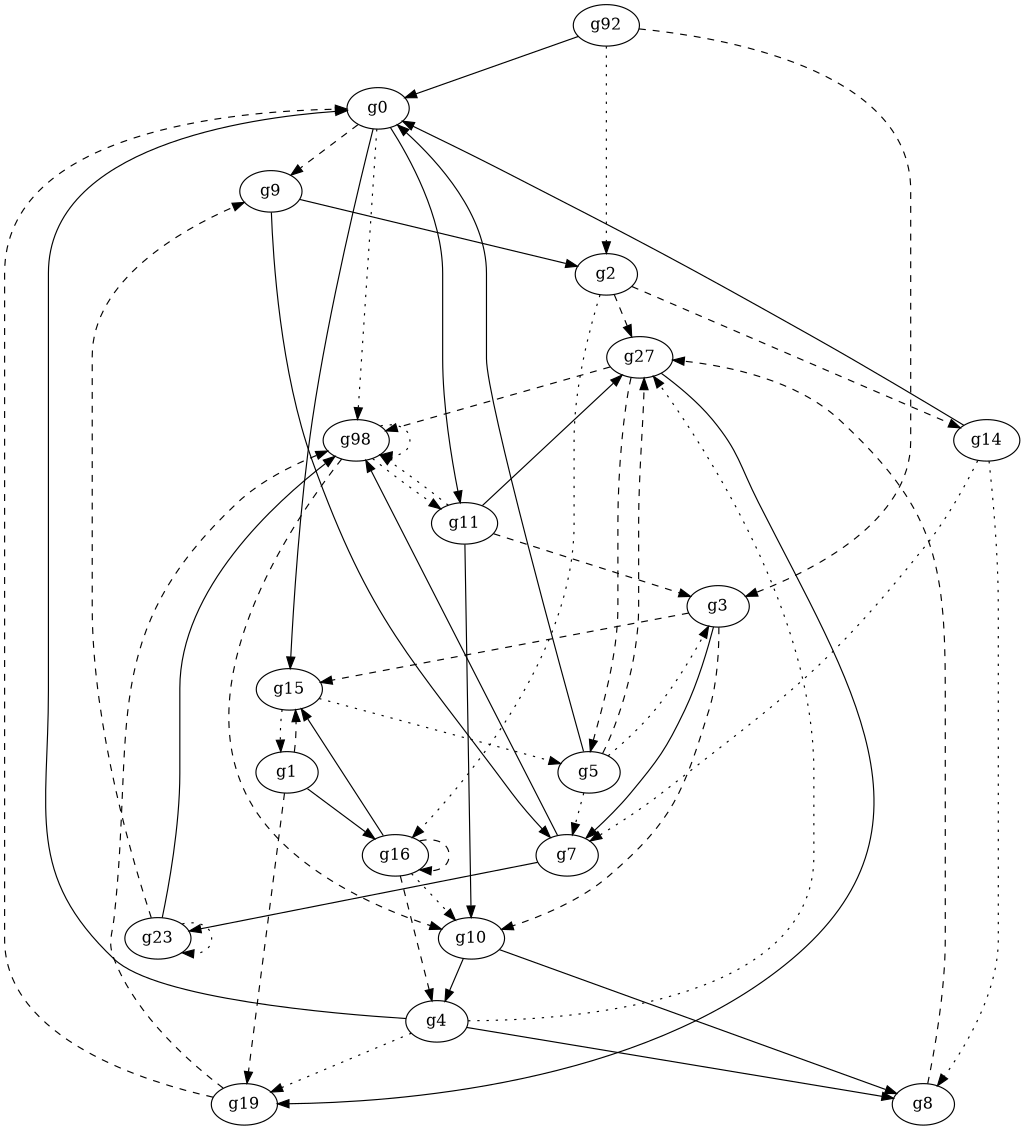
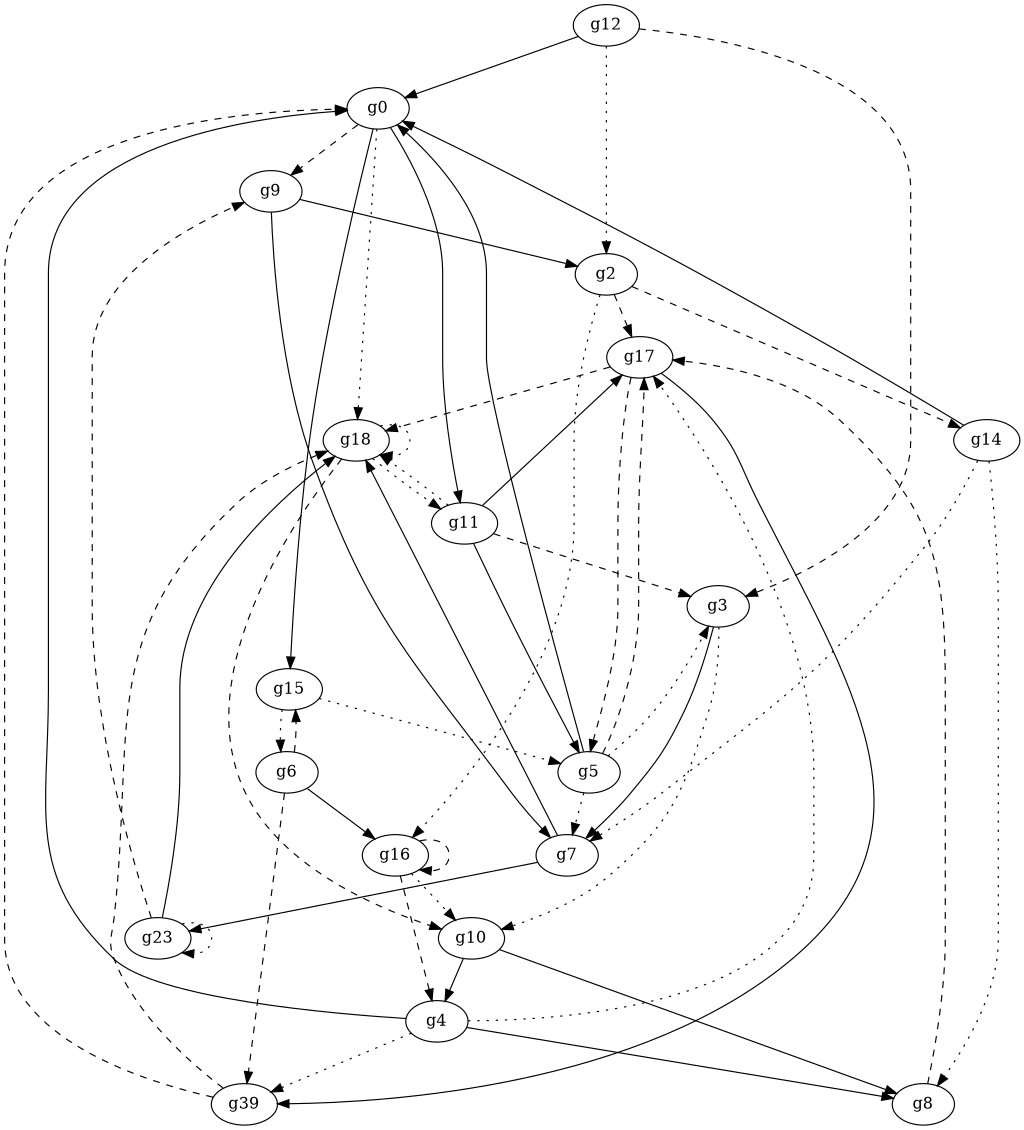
(606, 25) -> (606, 25)
(640, 357) -> (640, 357)
(356, 440) -> (356, 440)
(510, 647) -> none
(468, 716) -> (522, 644)
(287, 772) -> (287, 772)
(346, 777) -> none
(667, 813) -> (667, 813)
(244, 1104) -> (244, 1104)
